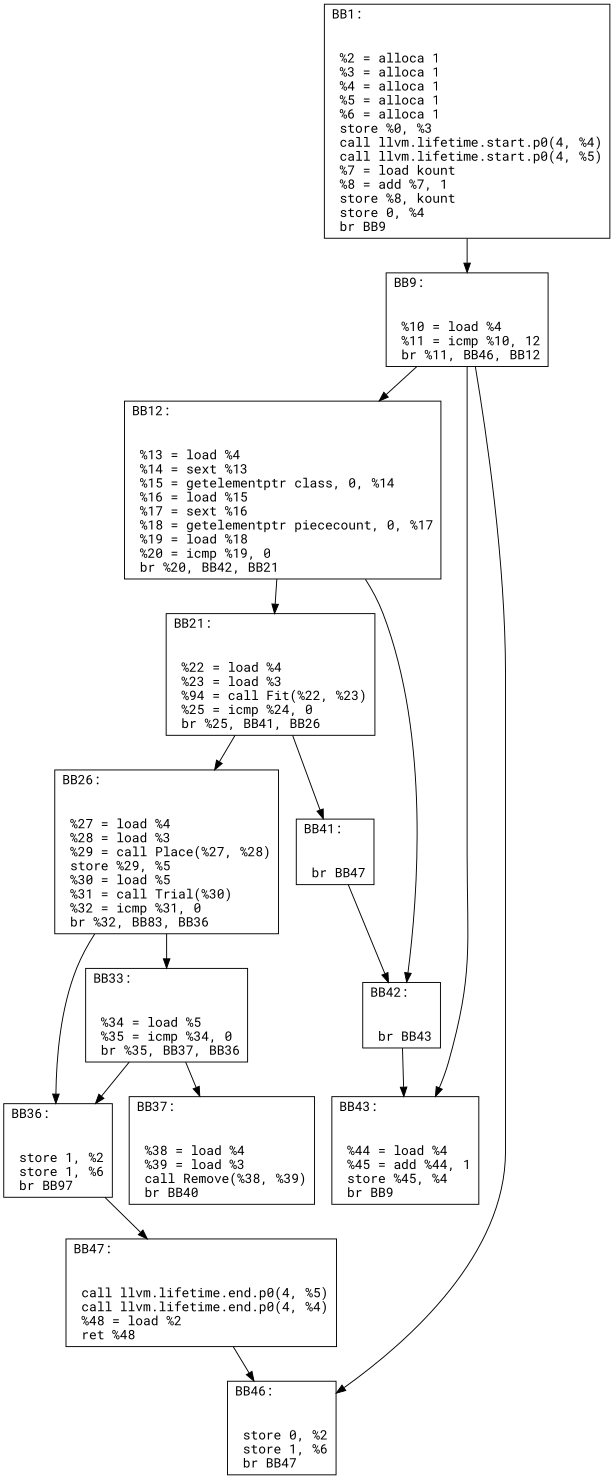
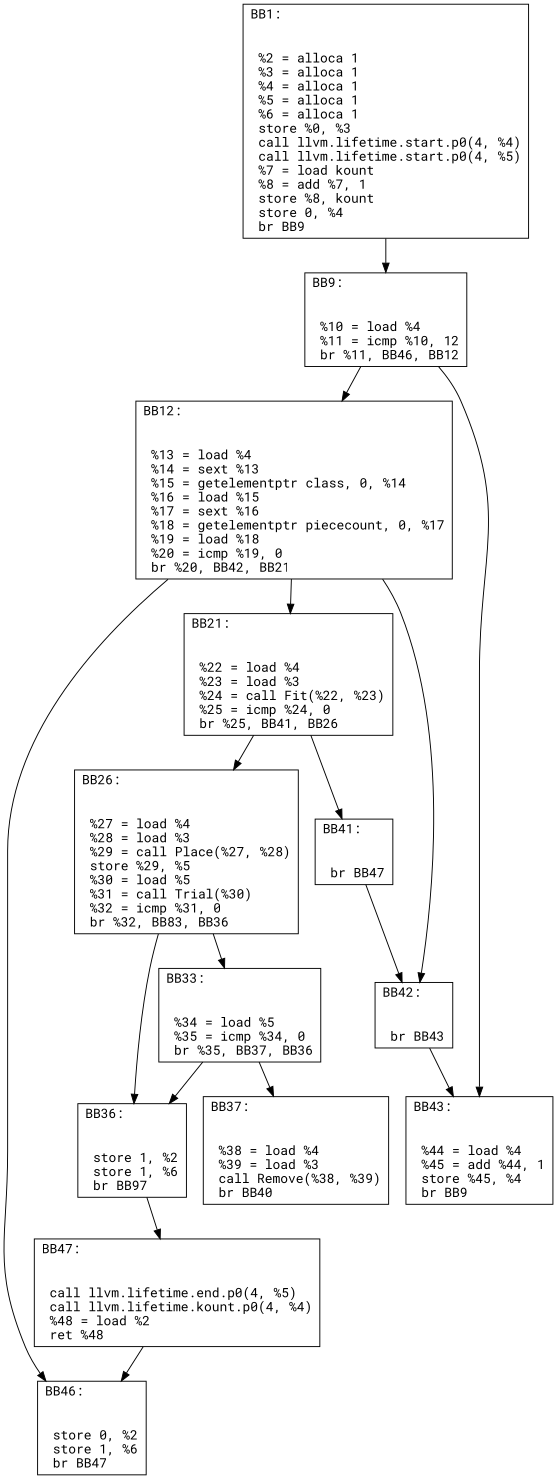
(271, 696) -> (288, 696)
(506, 906) -> (8, 953)
(201, 1307) -> (177, 1307)
